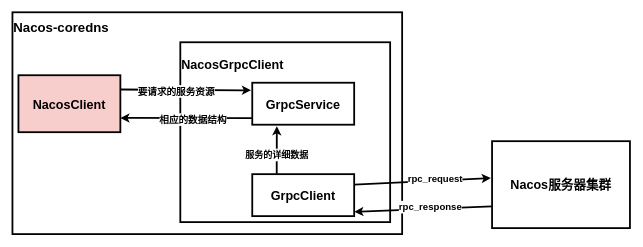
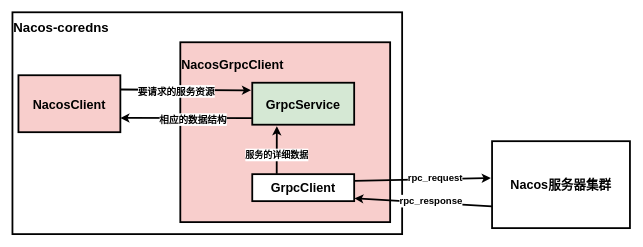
(303, 104) -> (303, 104)
(285, 132) -> (285, 132)
(303, 195) -> (303, 188)
